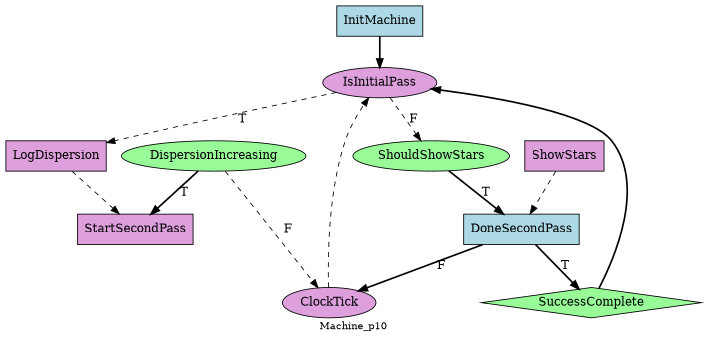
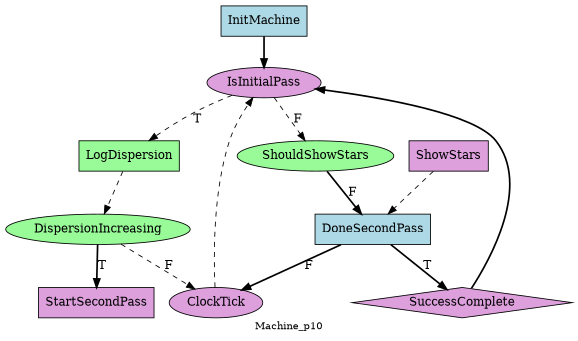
(56, 156) -> (129, 156)
(92, 190) -> (115, 189)
(486, 193) -> (353, 193)
(591, 303) -> (462, 303)
